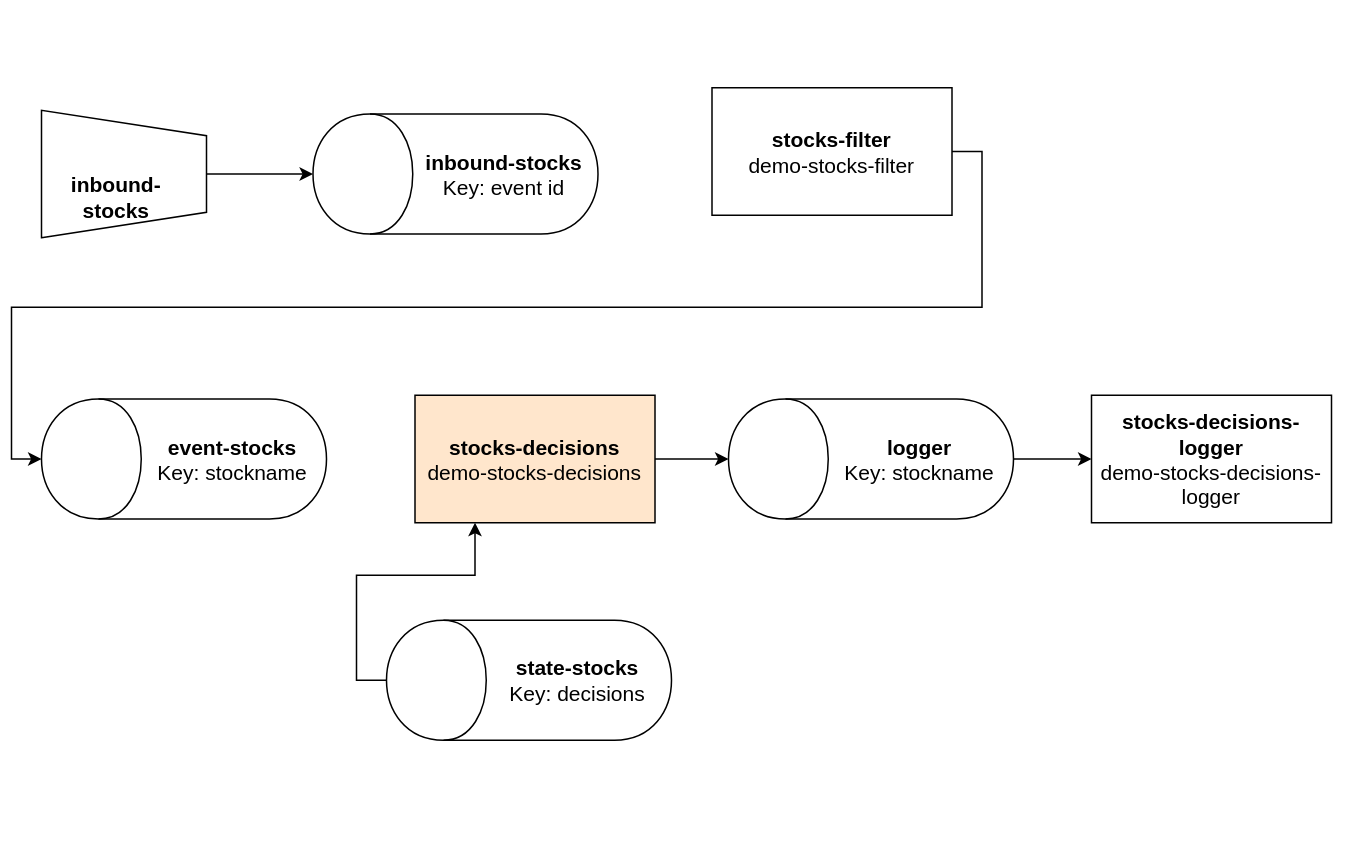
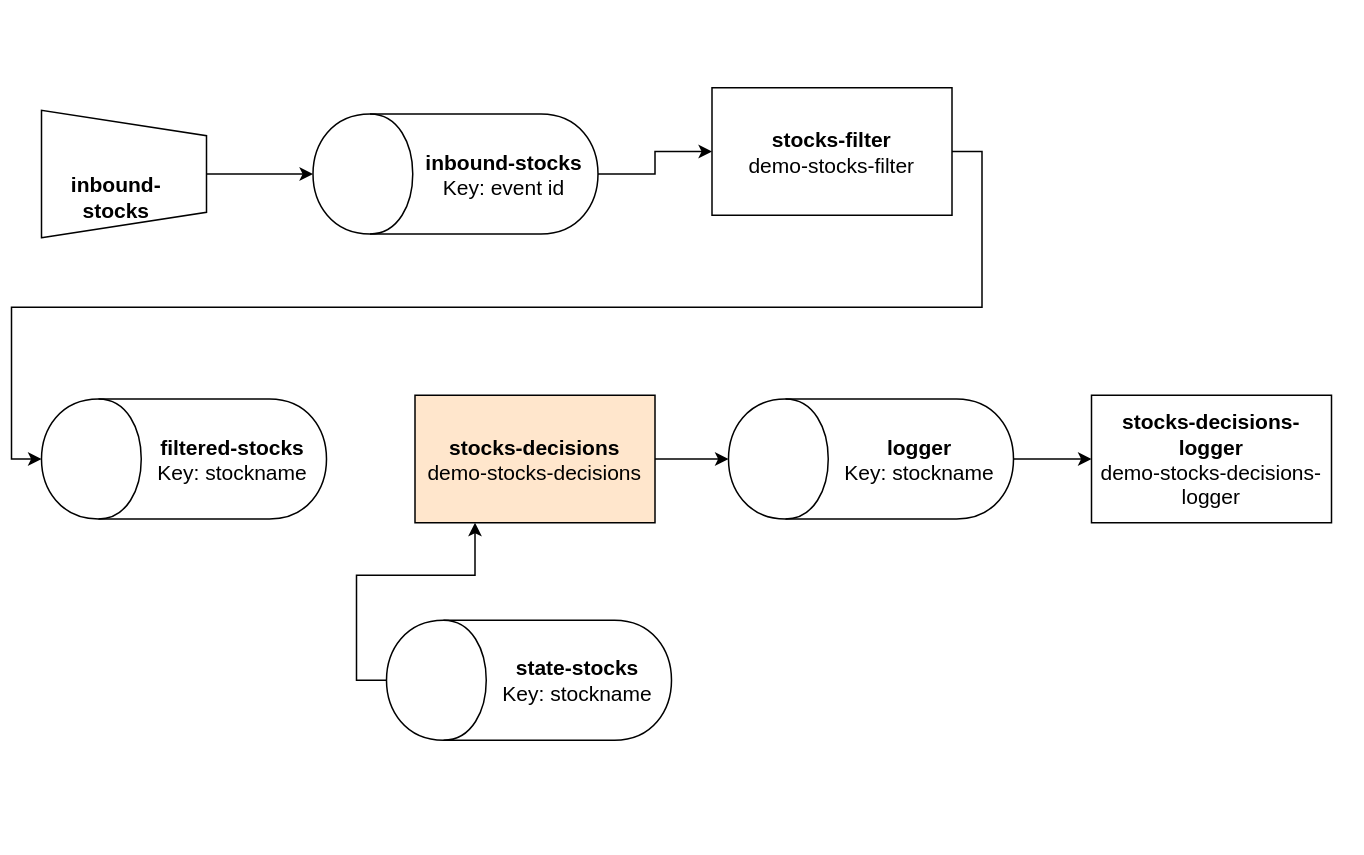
none -> (655, 168)
(233, 460) -> (233, 460)
(578, 680) -> (578, 680)
